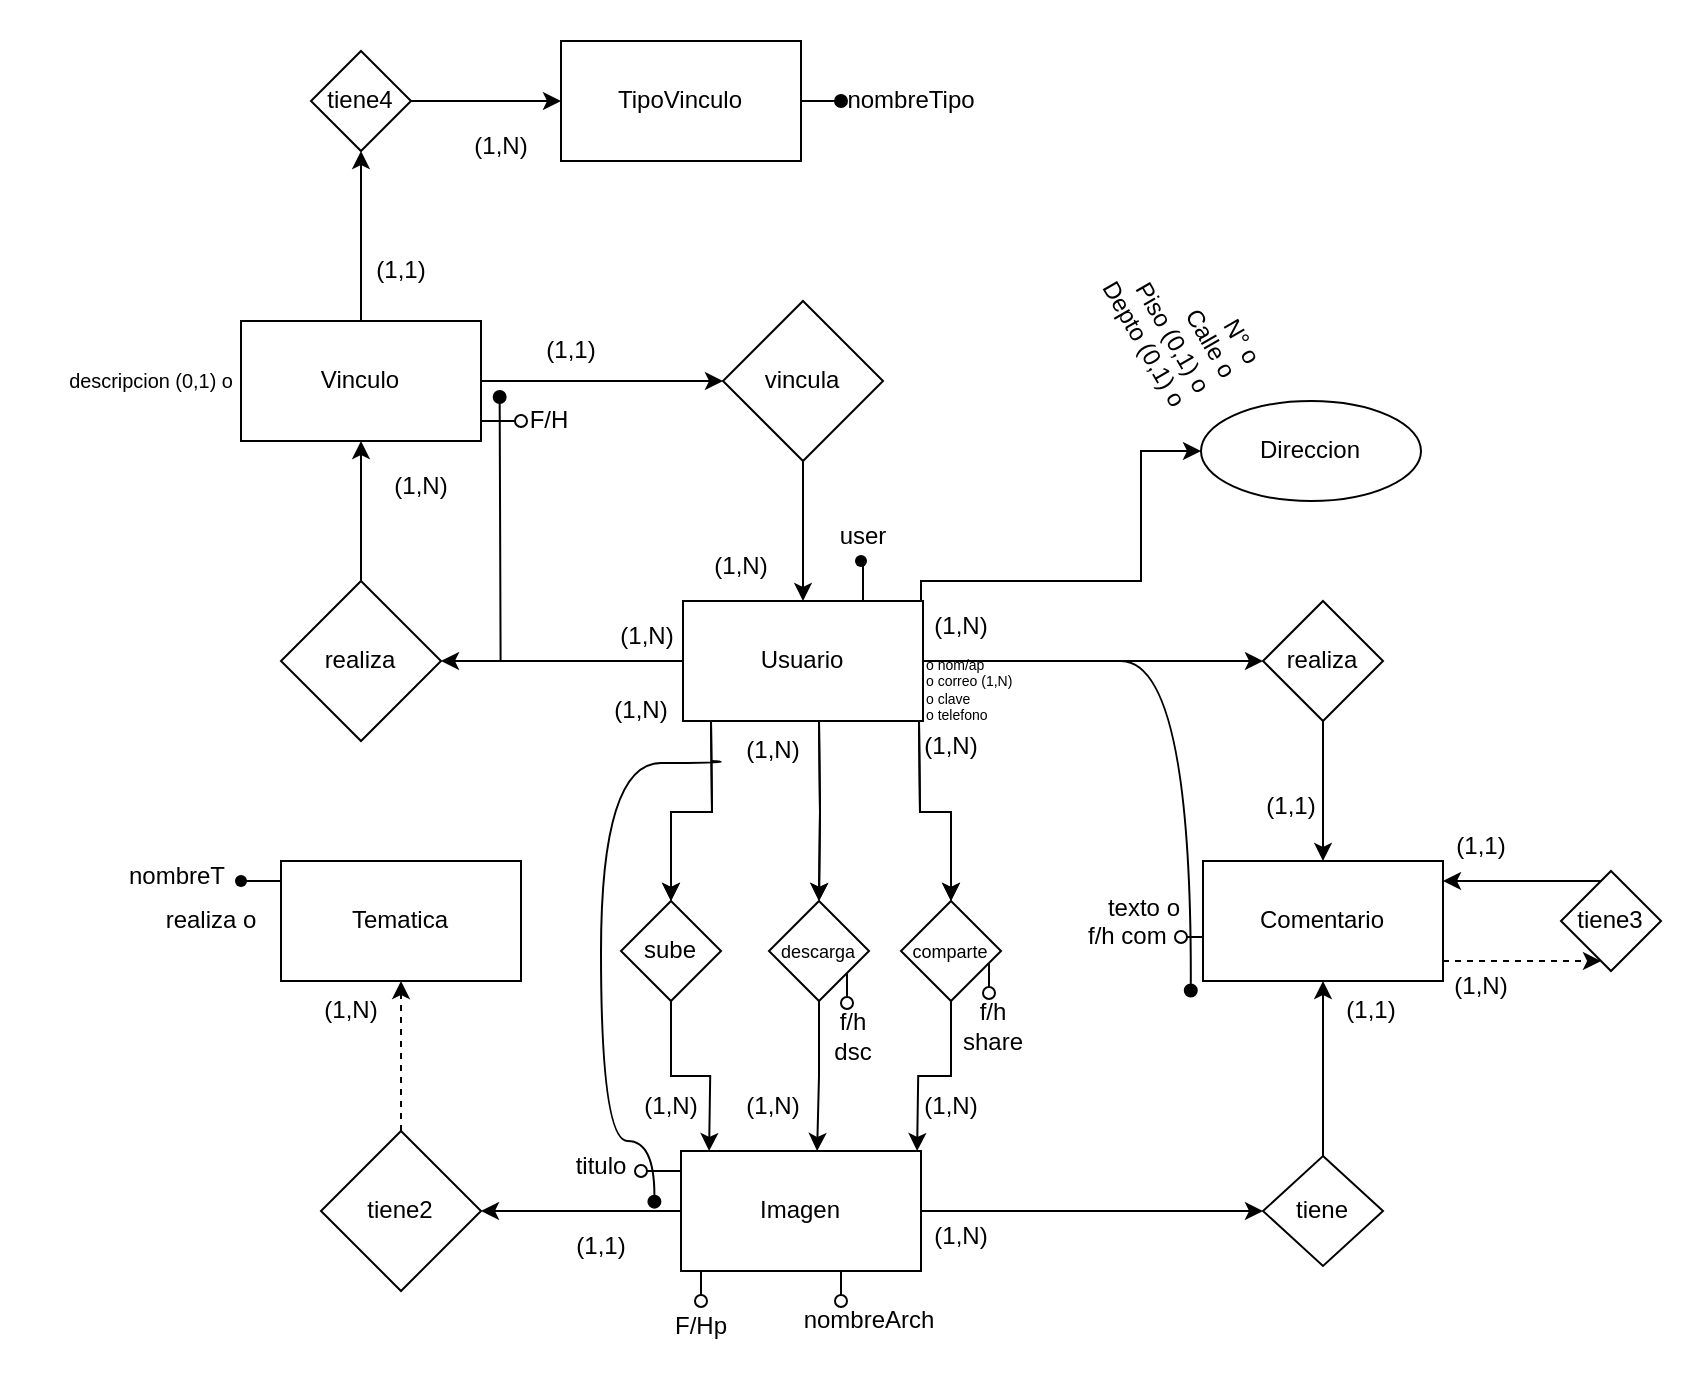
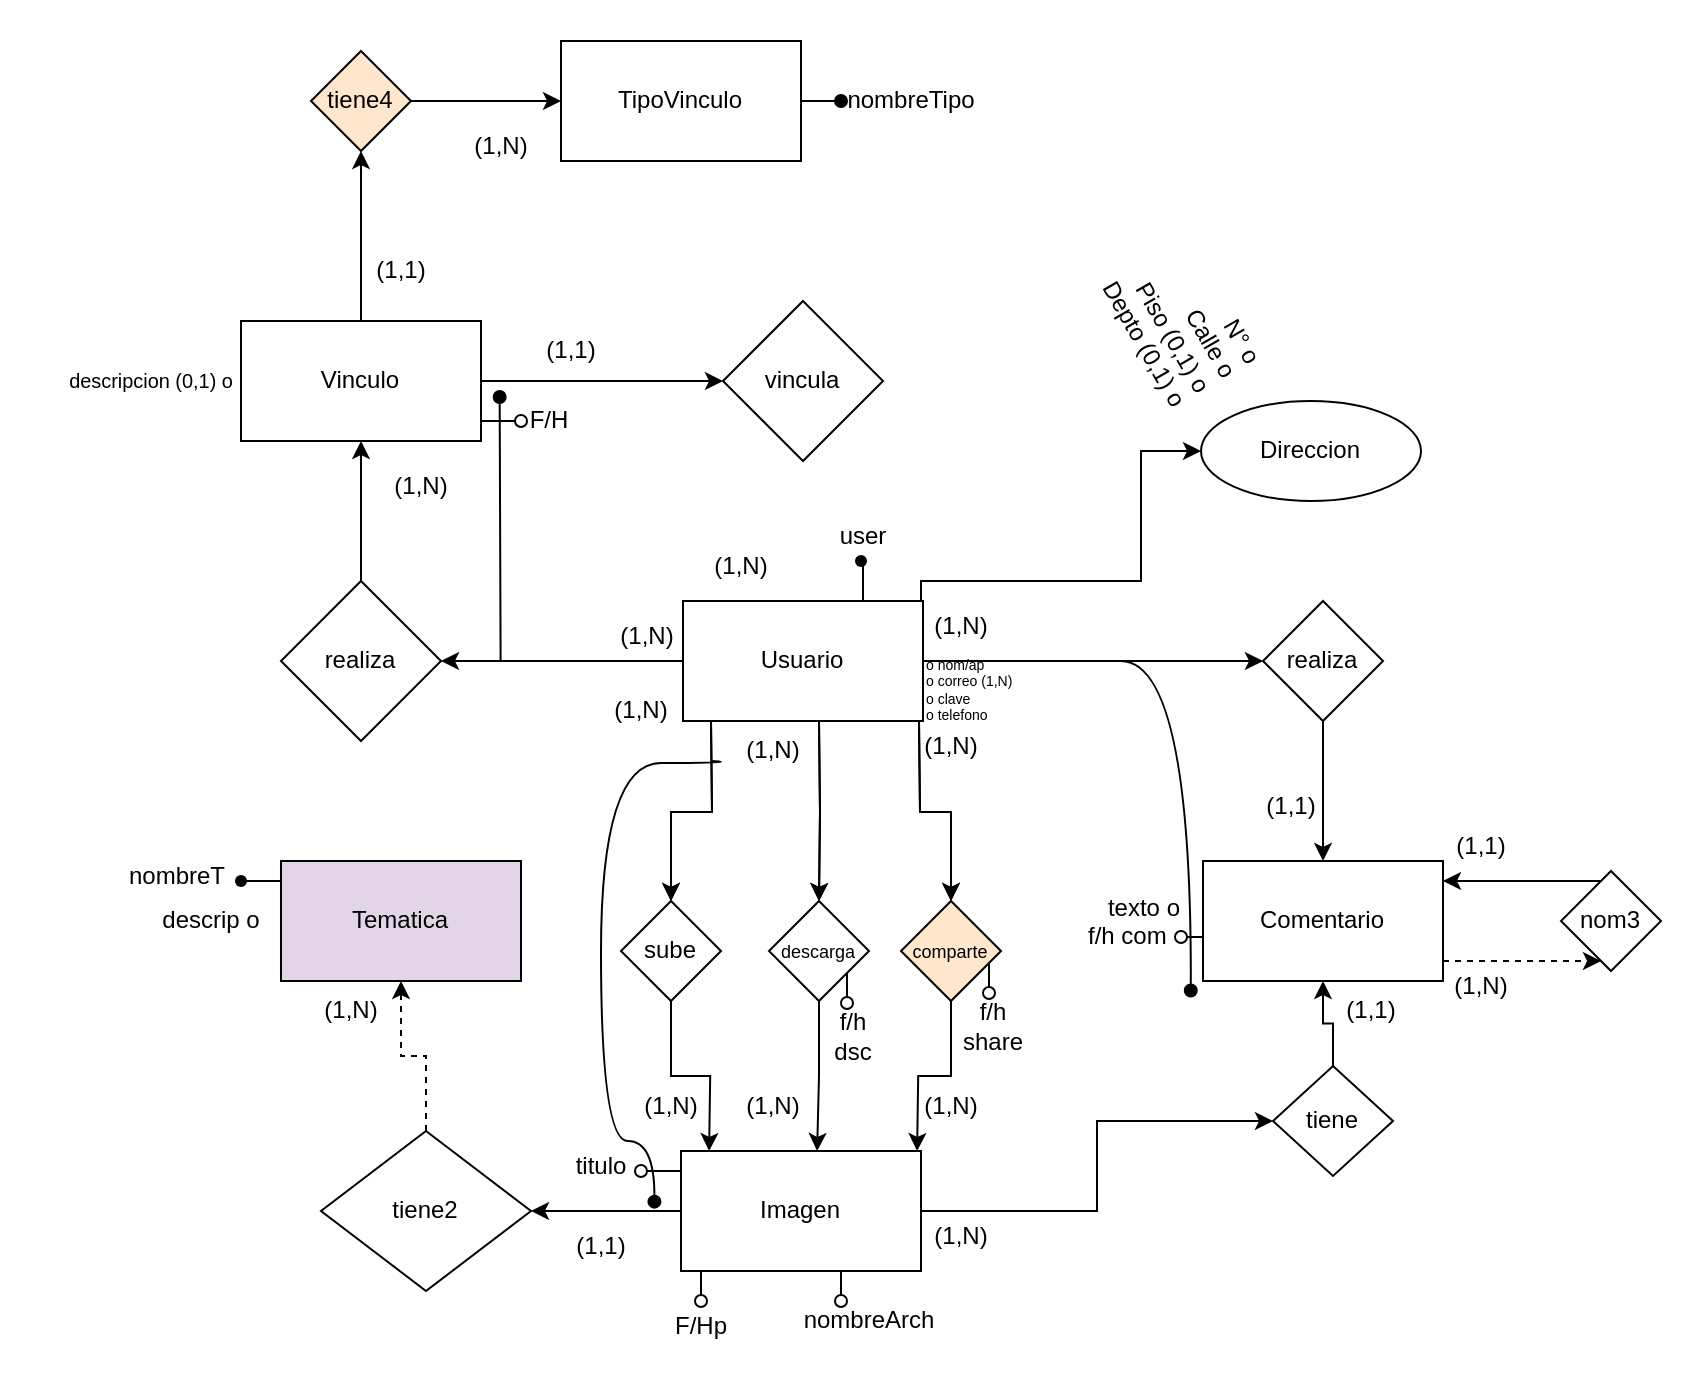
(361, 101) -> (361, 101)
(803, 524) -> none
(212, 921) -> (212, 921)
(401, 921) -> (401, 921)
(1611, 921) -> (1611, 921)
(951, 951) -> (951, 951)
(401, 1211) -> (426, 1211)
(1323, 1211) -> (1333, 1121)
